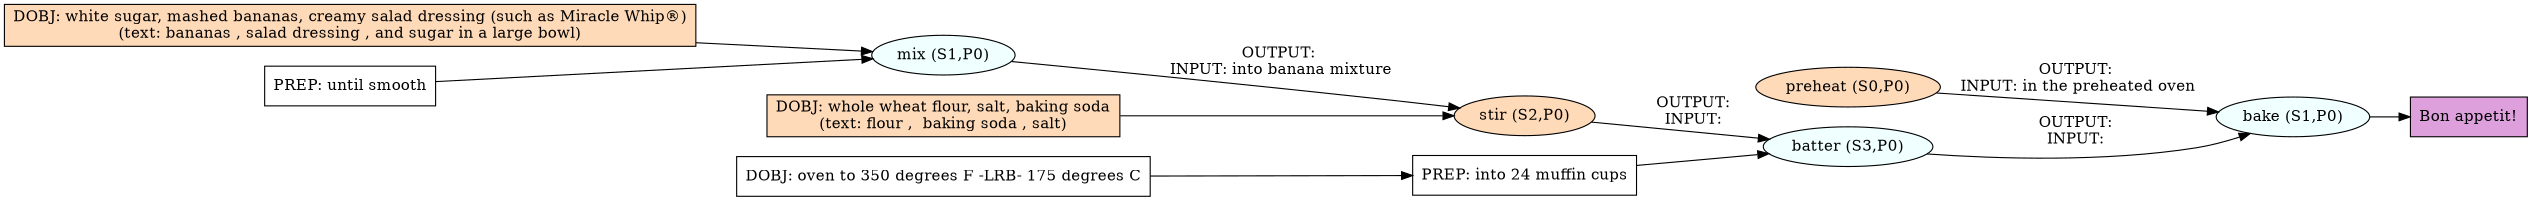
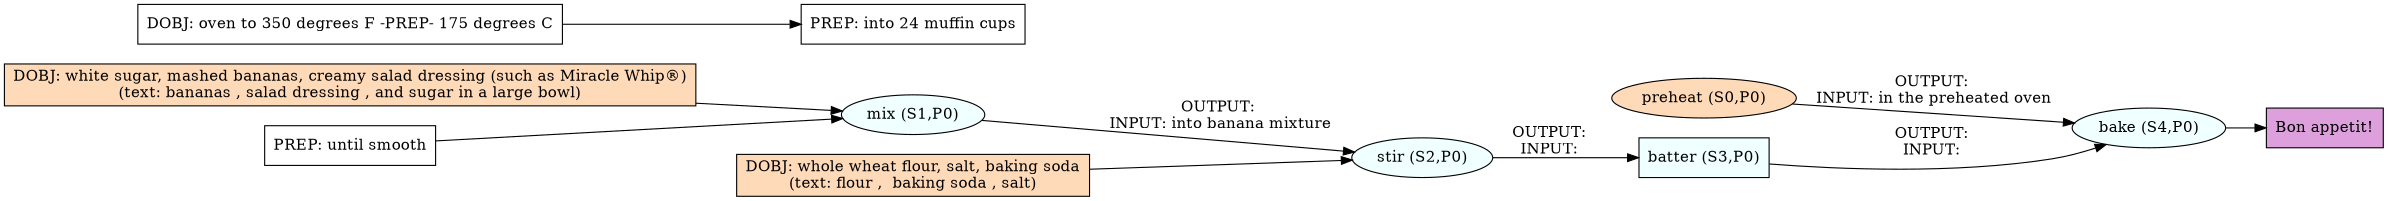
(1525, 116) -> (1422, 158)
(2293, 117) -> (2149, 128)
(1848, 147) -> (1704, 158)
(1697, 160) -> none
(943, 176) -> (350, 24)
